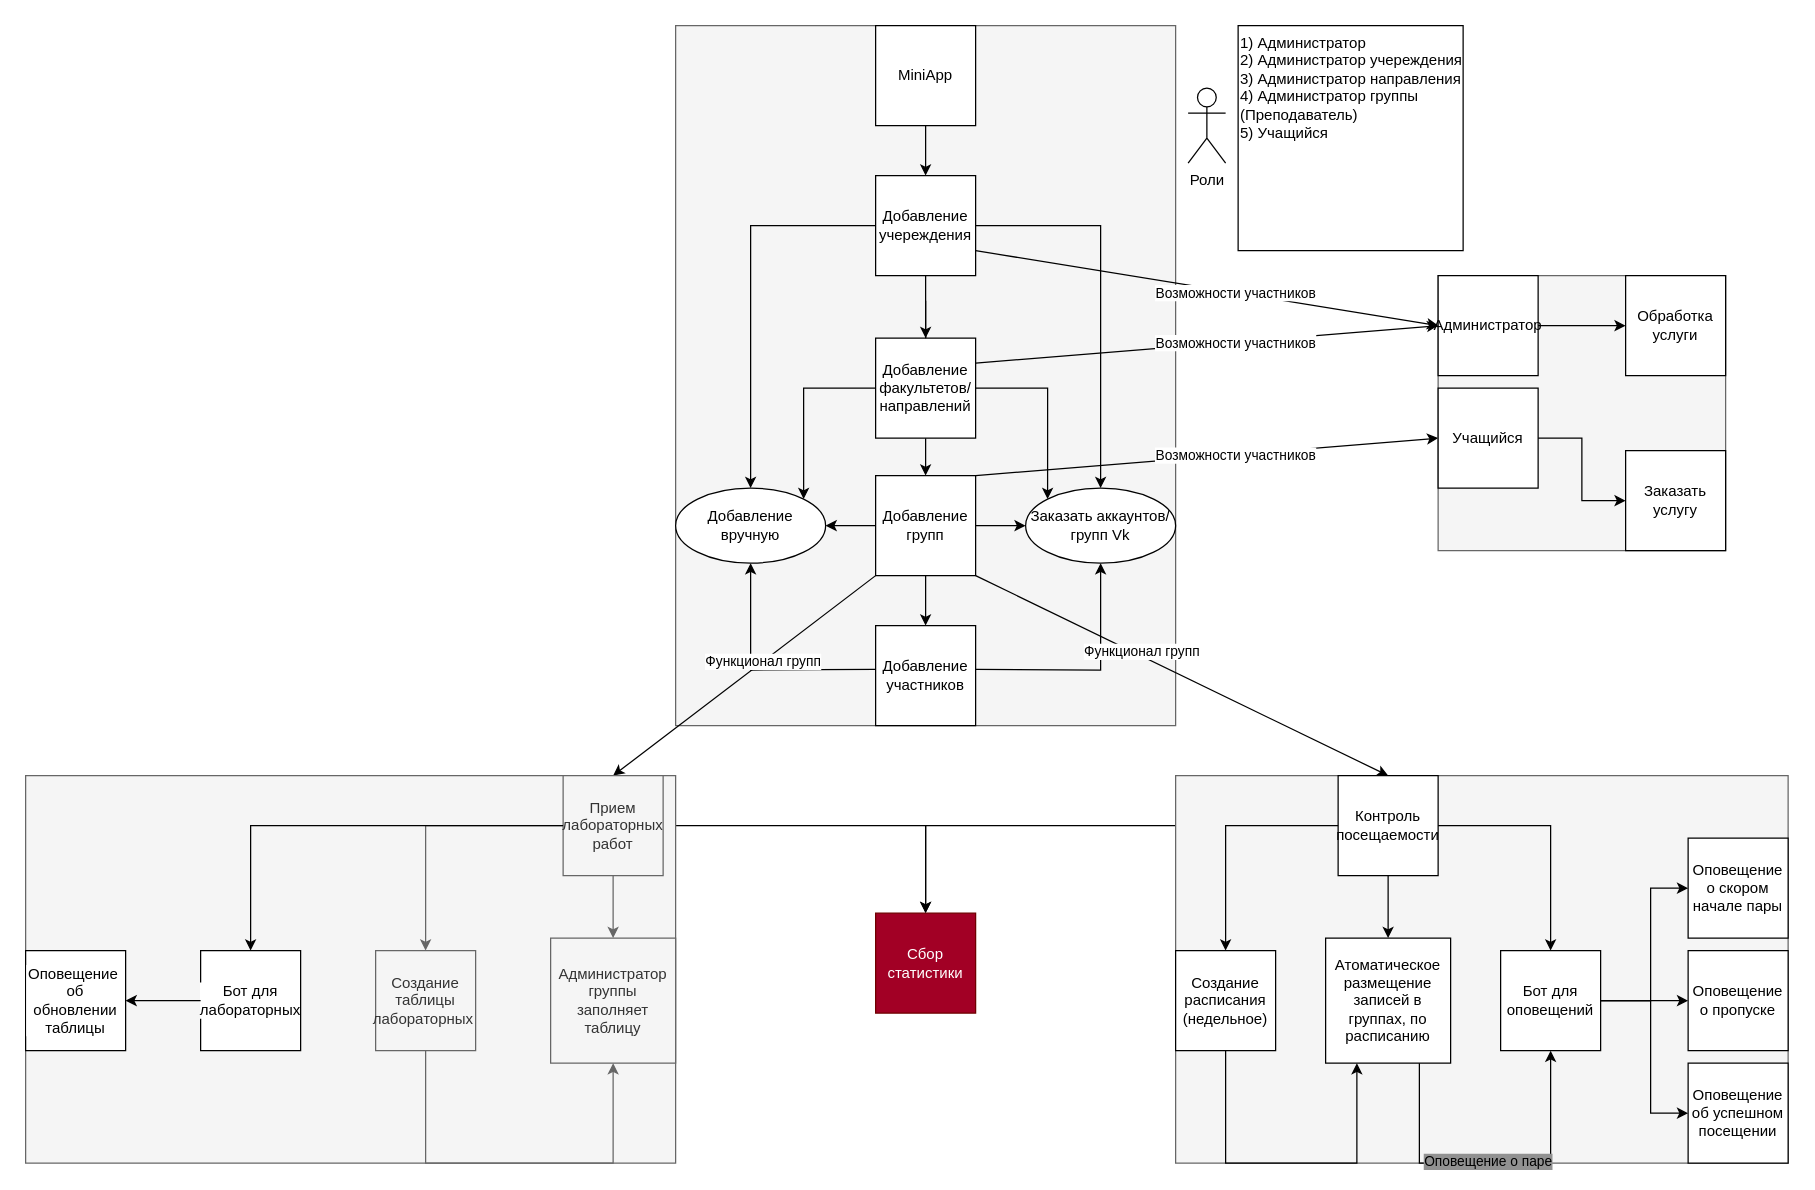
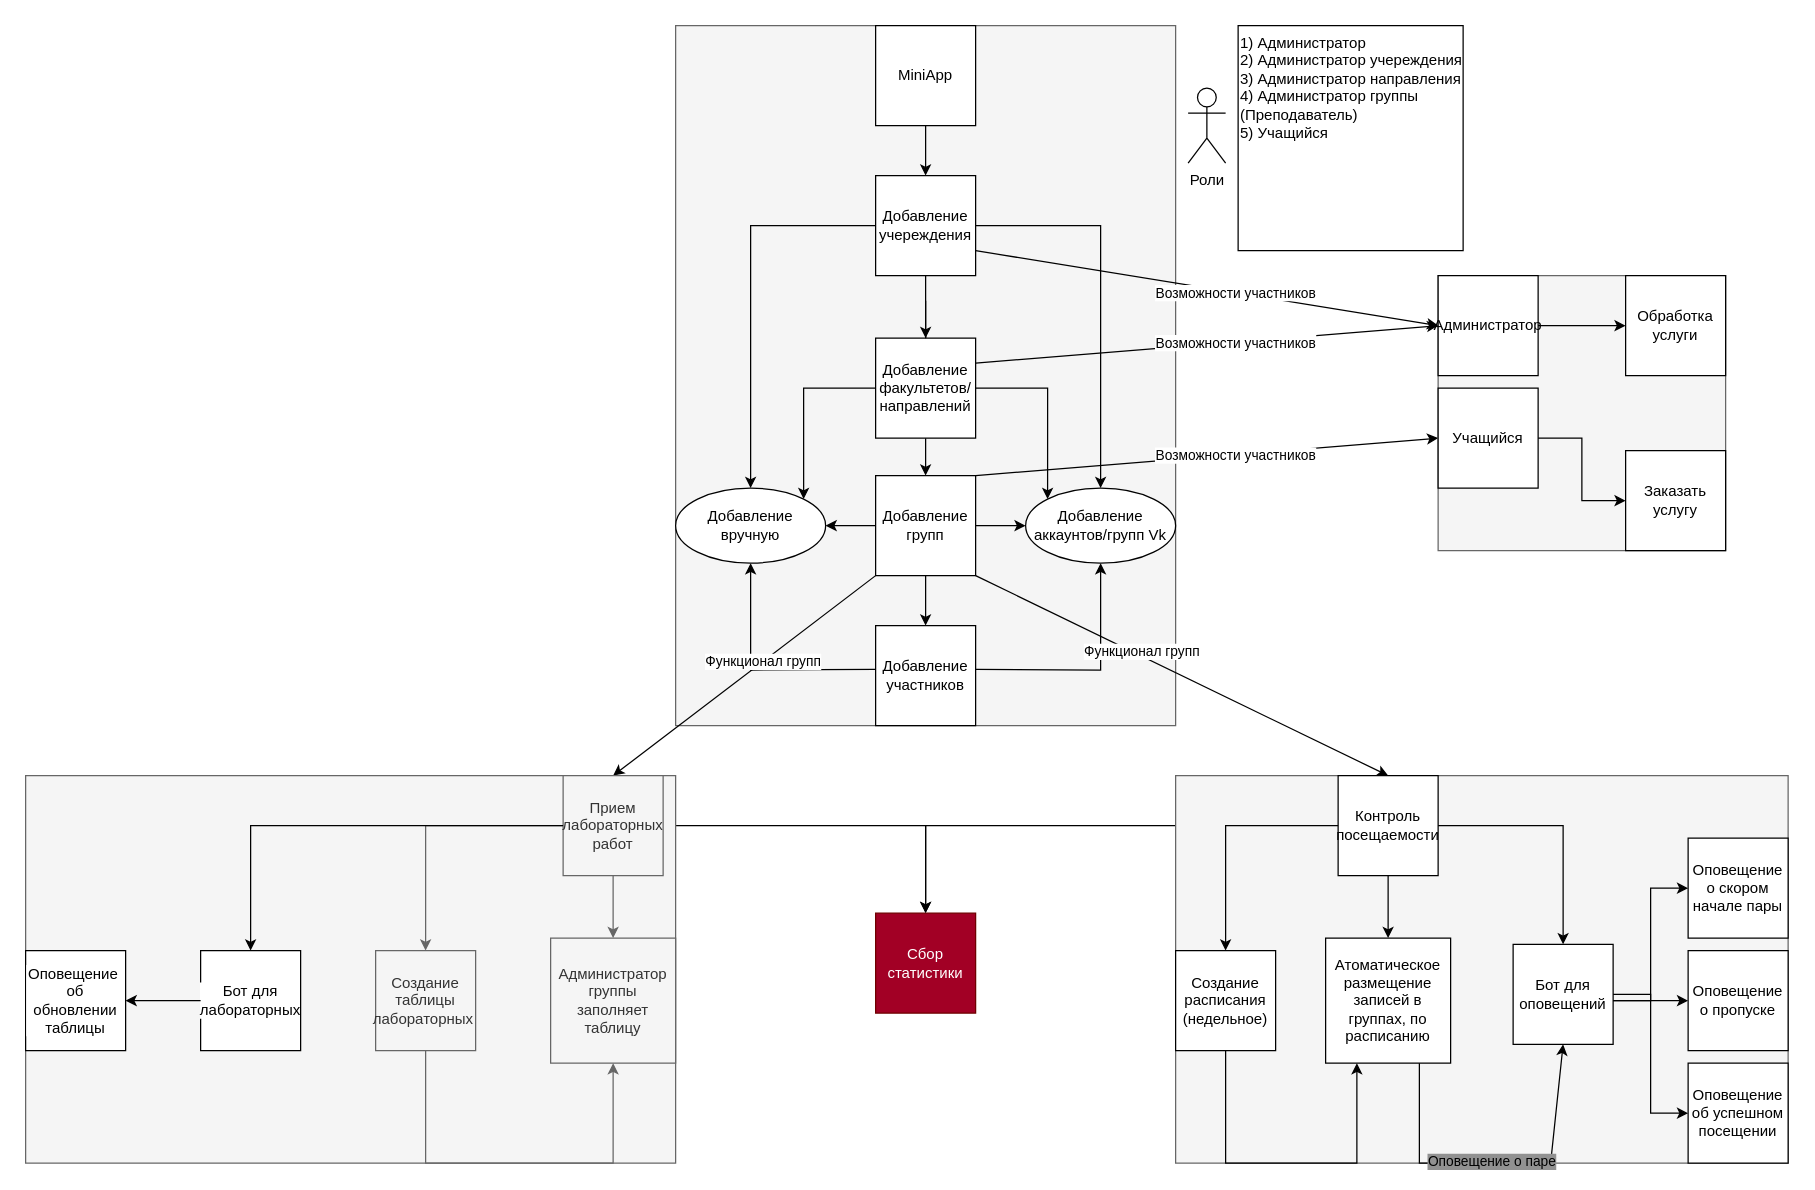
(1101, 526) -> (1101, 526)
(1551, 1001) -> (1563, 994)
